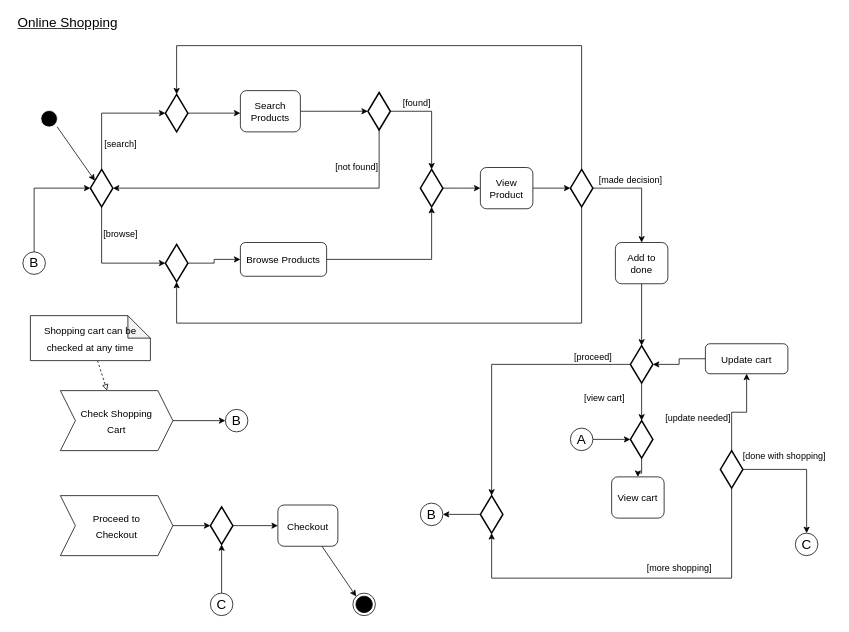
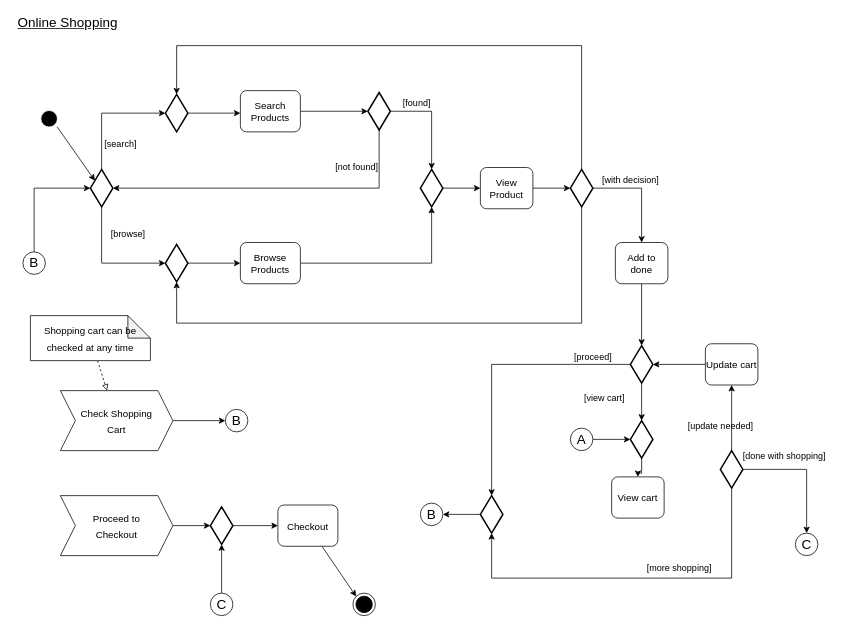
(631, 179) -> (631, 179)
(120, 233) -> (128, 233)
(284, 259) -> (270, 263)
(747, 359) -> (732, 364)
(698, 417) -> (720, 424)
